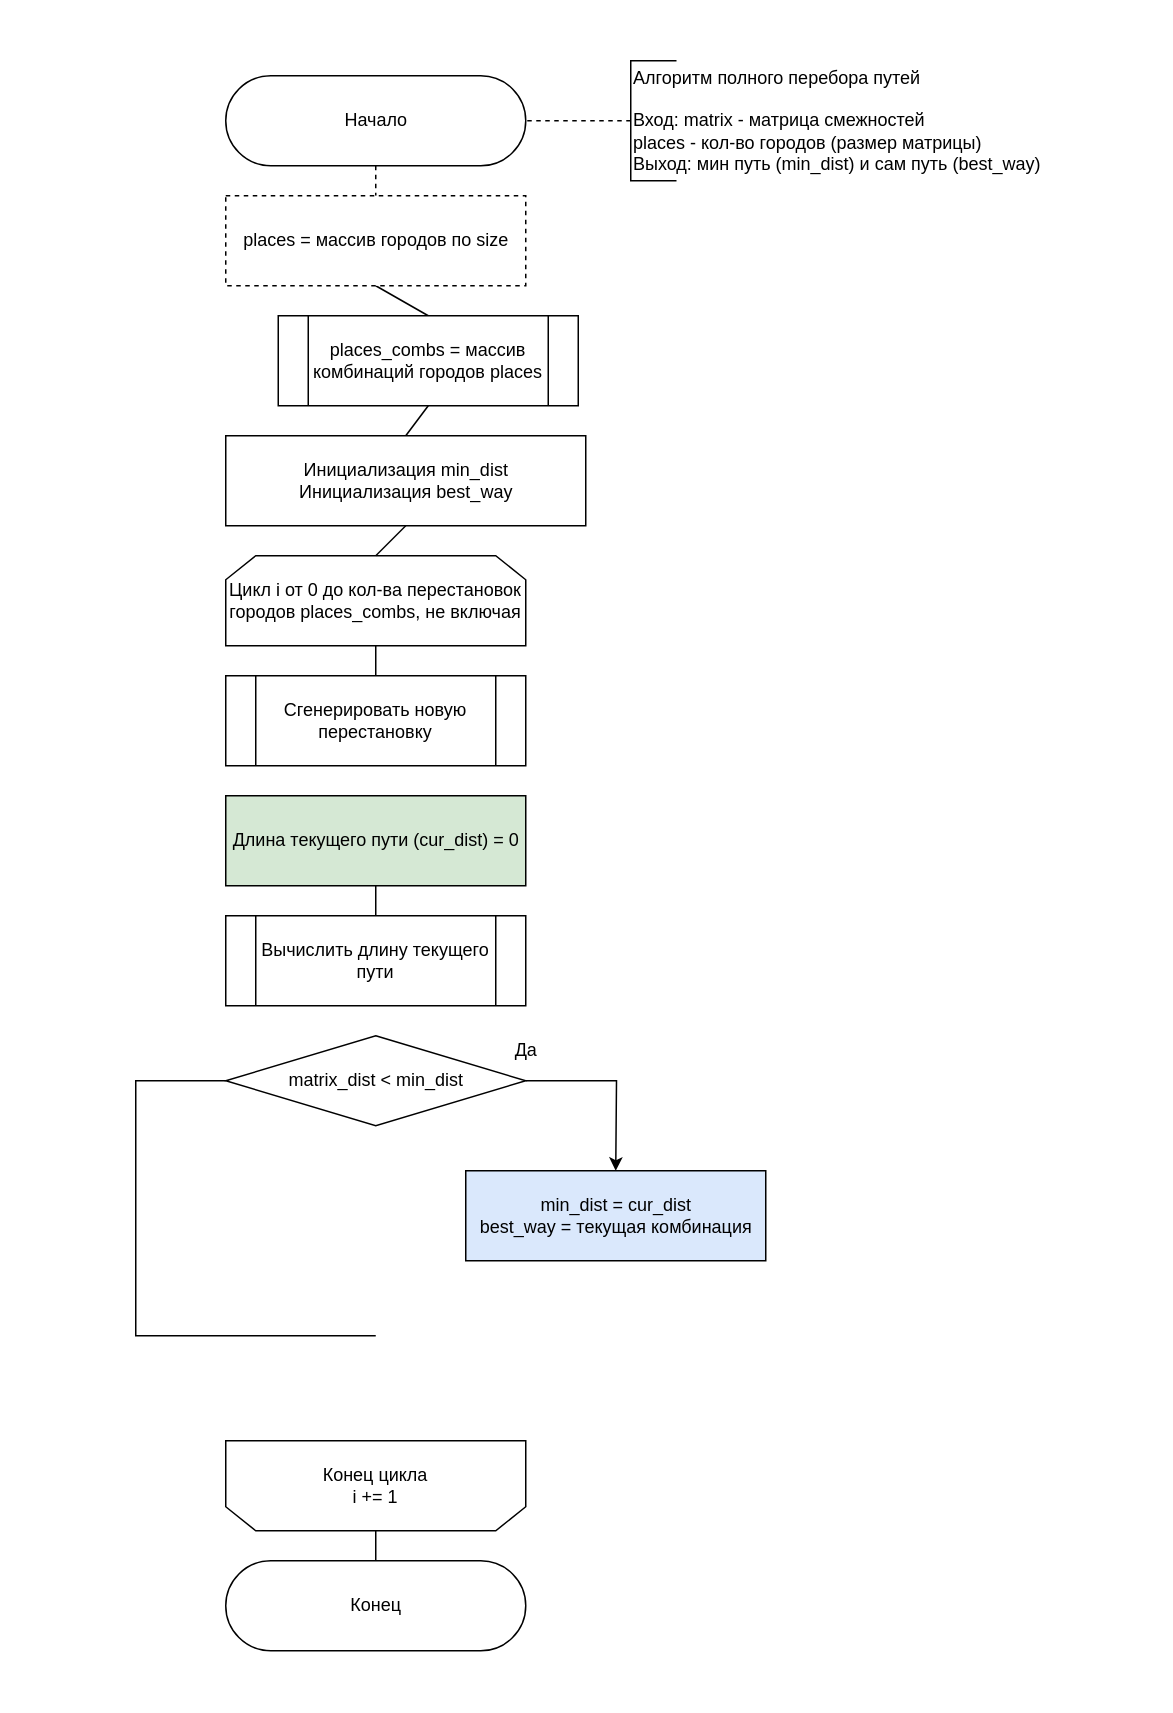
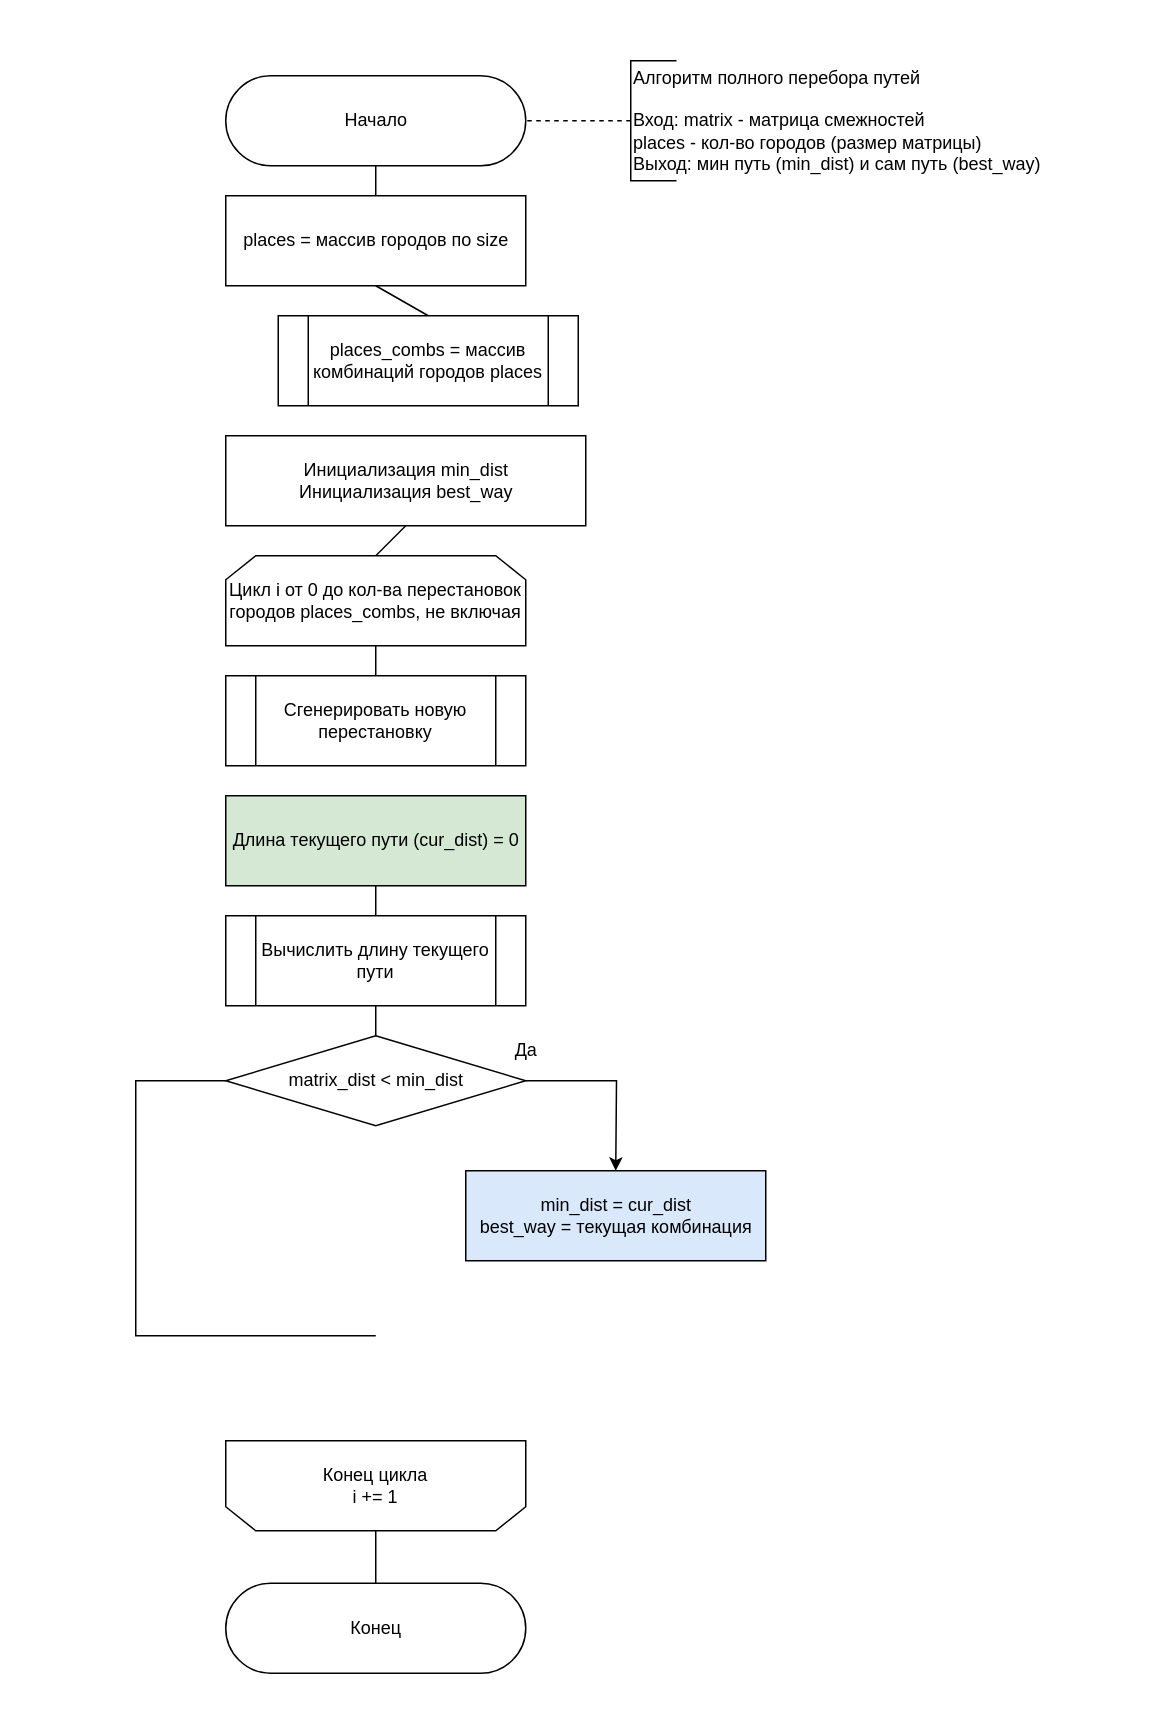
(376, 182) -> (376, 182)
(376, 241) -> (376, 241)
(417, 420) -> none
none -> (376, 1021)
(376, 1606) -> (376, 1628)
